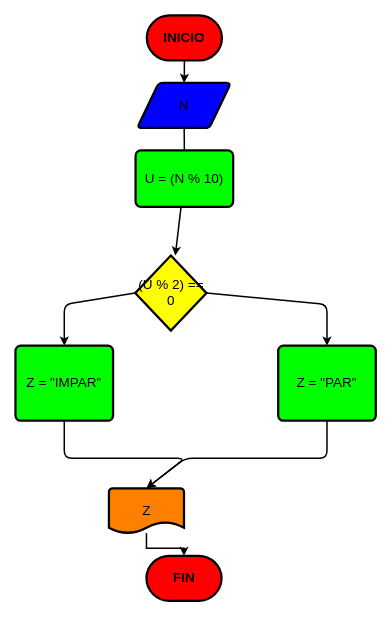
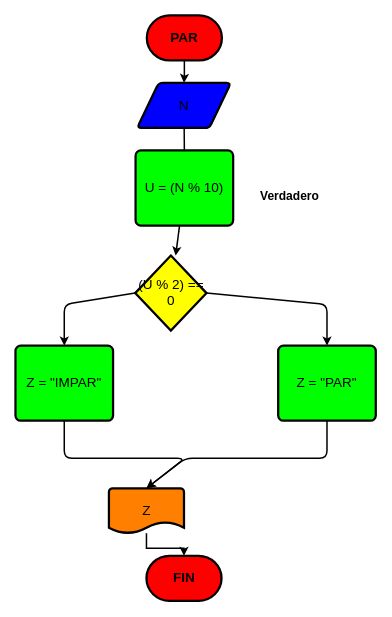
(184, 38) -> (184, 38)
(184, 179) -> (184, 188)
none -> (289, 195)
